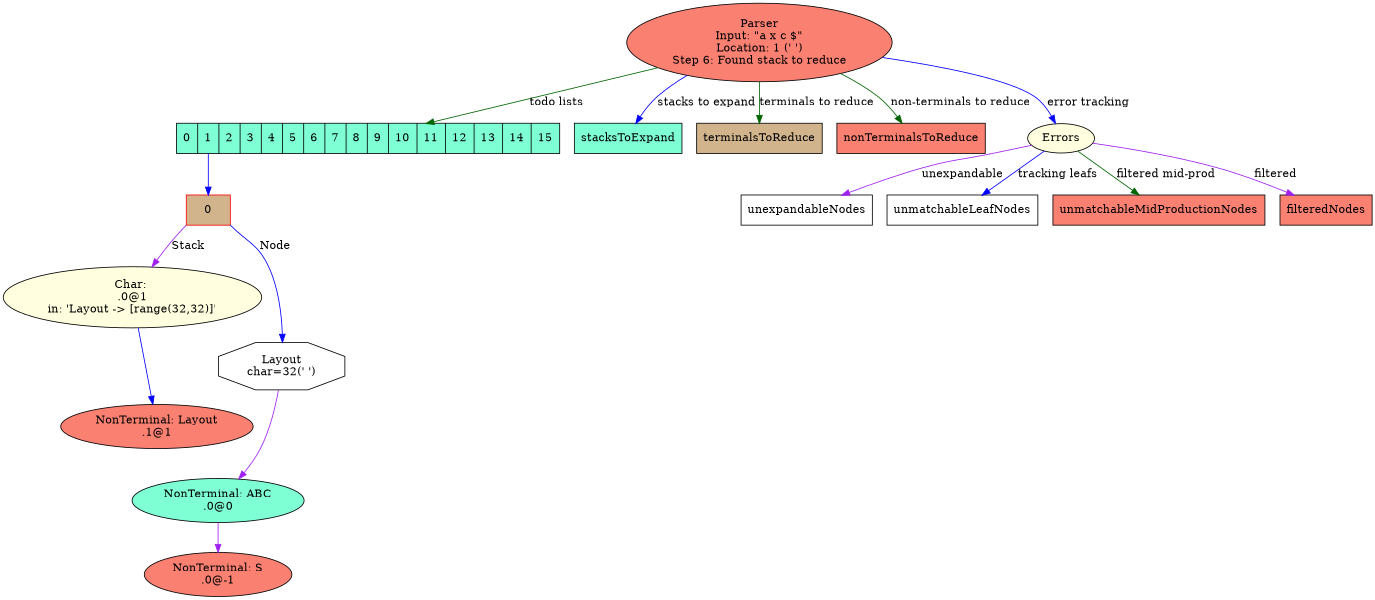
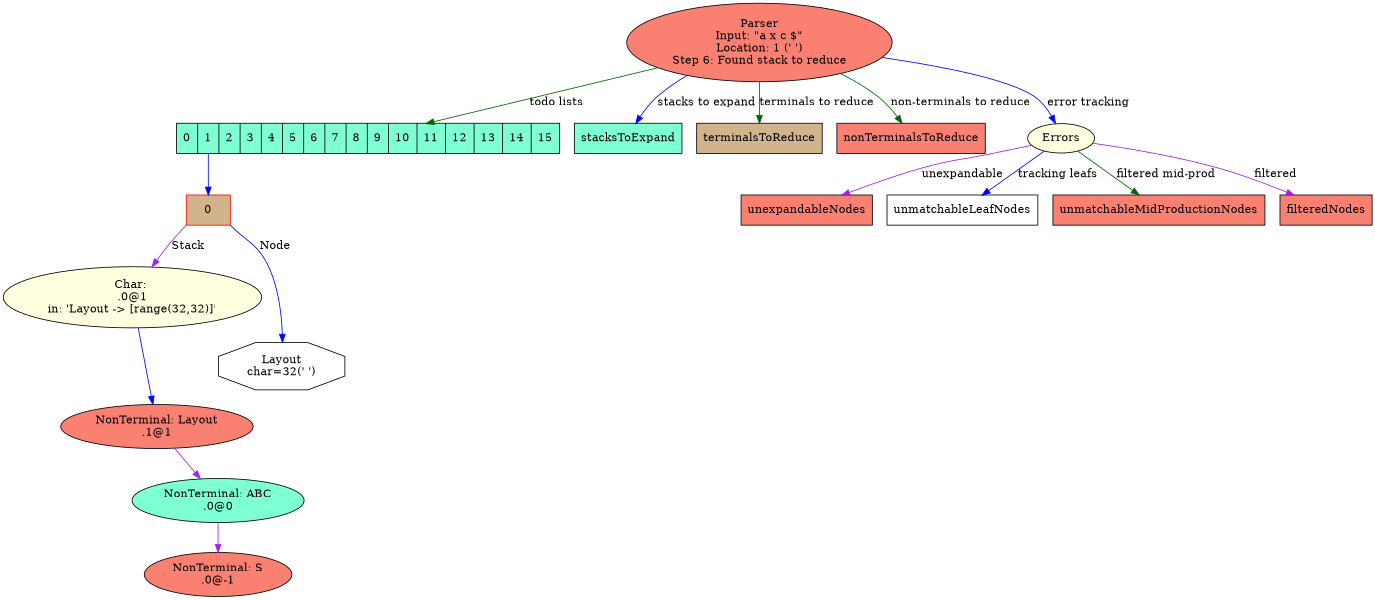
(807, 210) -> (807, 210)
(267, 434) -> (185, 460)
